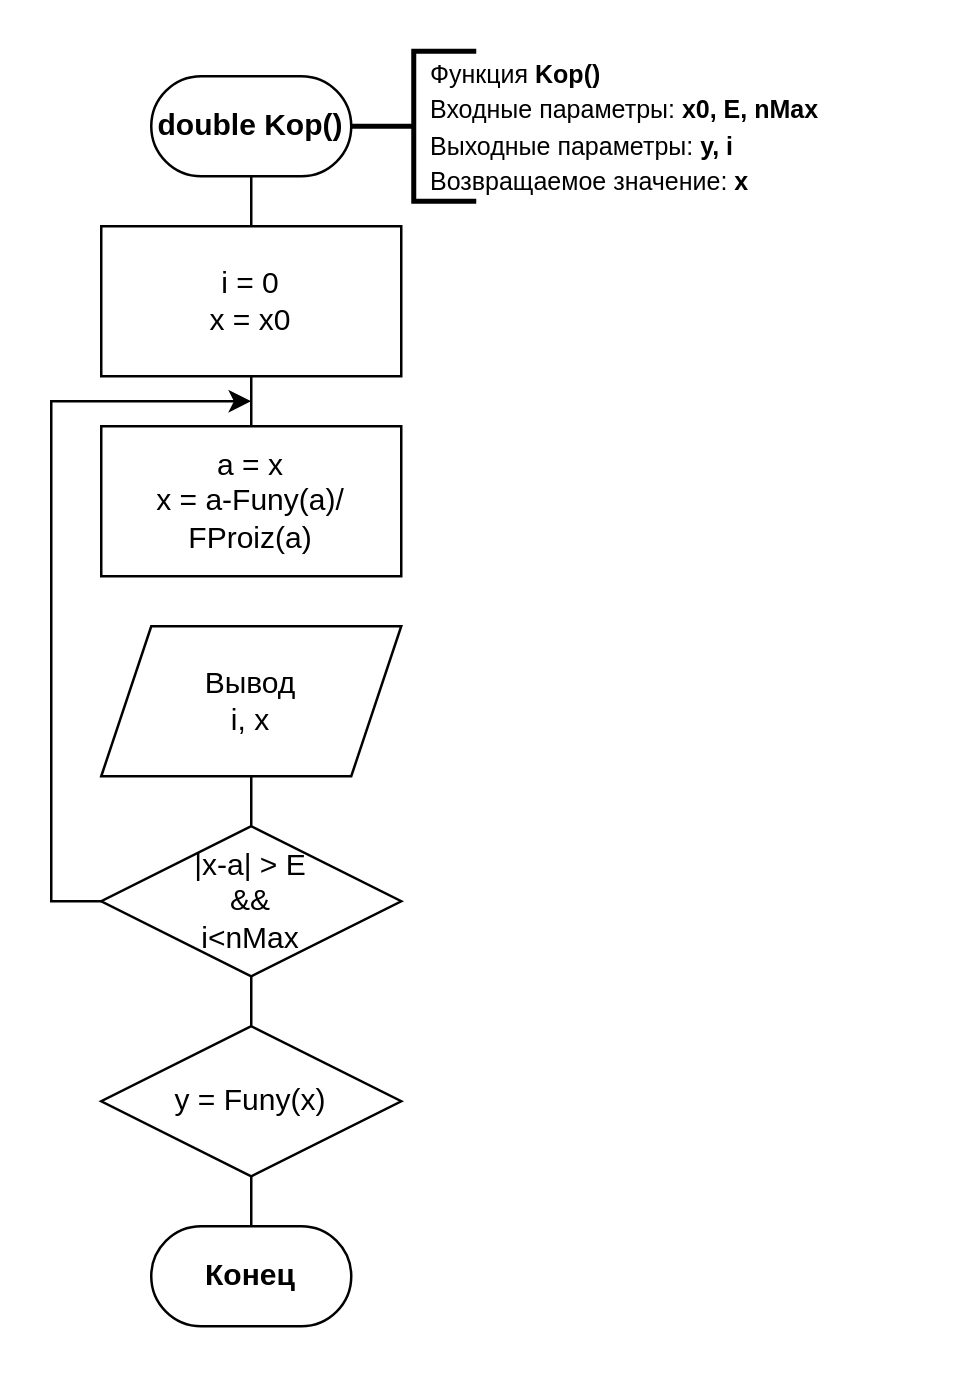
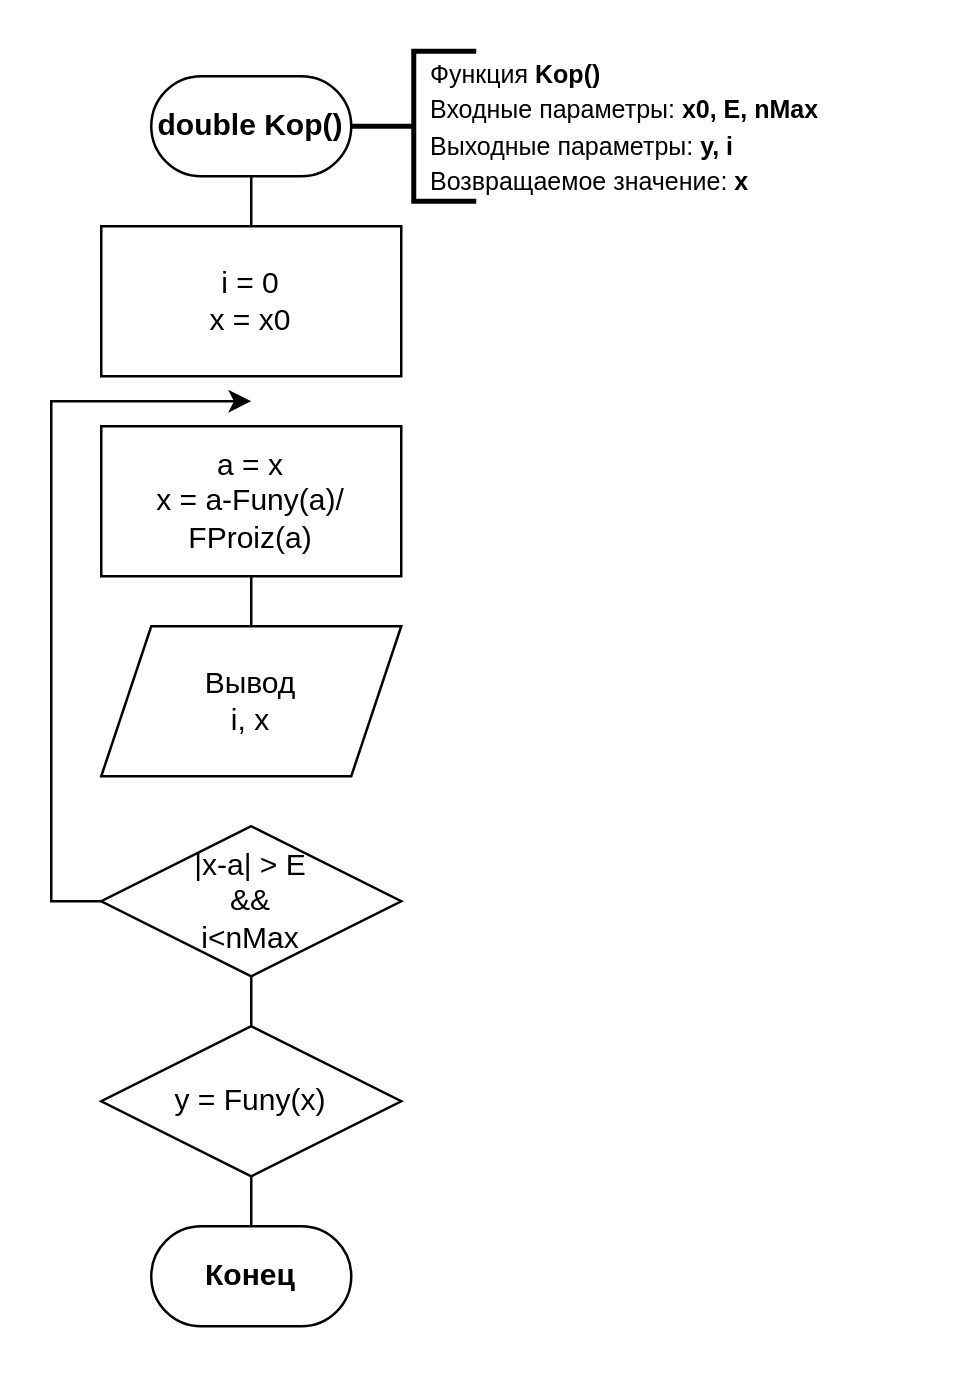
(251, 401) -> none
none -> (251, 601)
(251, 801) -> none
